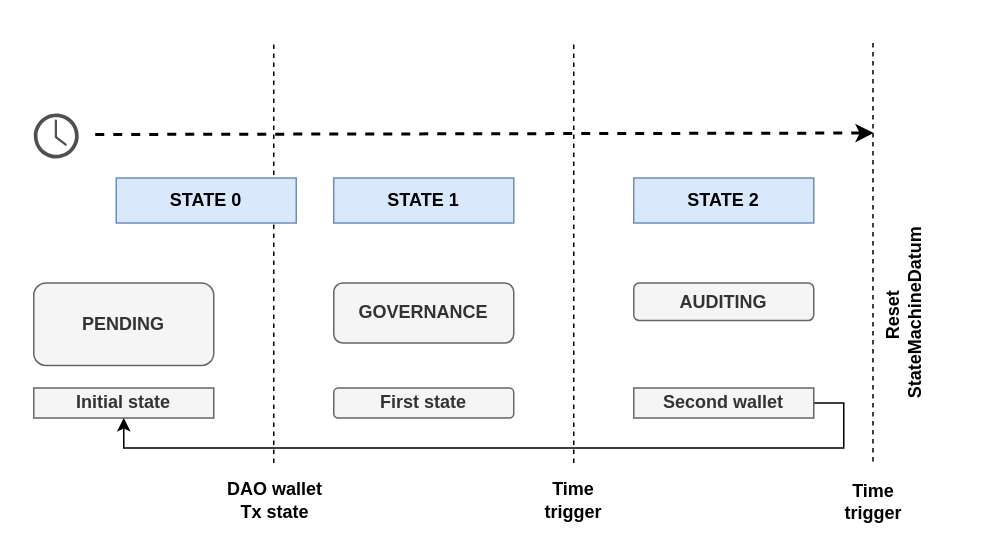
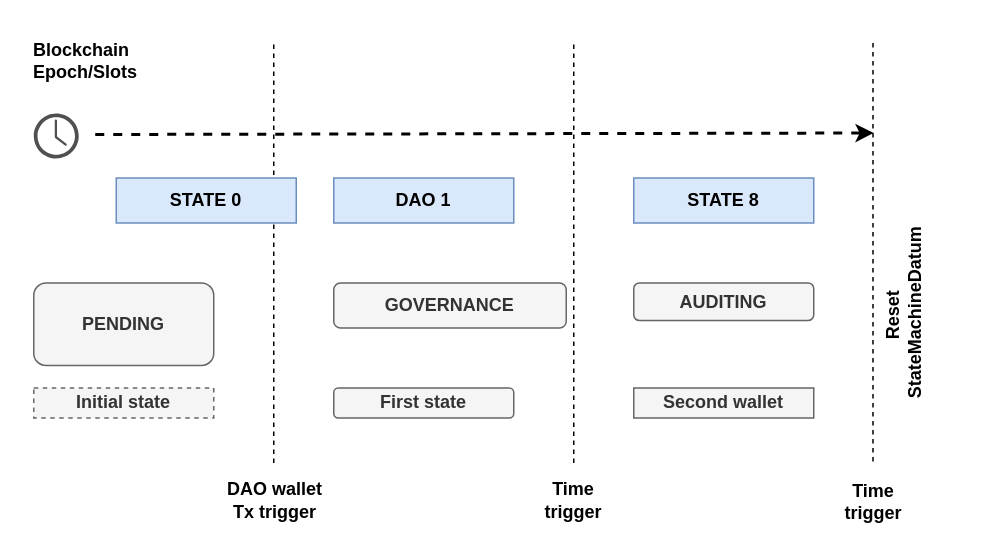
none -> (98, 61)
(424, 200) -> (424, 200)
(724, 200) -> (724, 200)
(424, 313) -> (450, 305)
(124, 403) -> (124, 403)
(512, 448) -> none
(275, 500) -> (275, 500)
